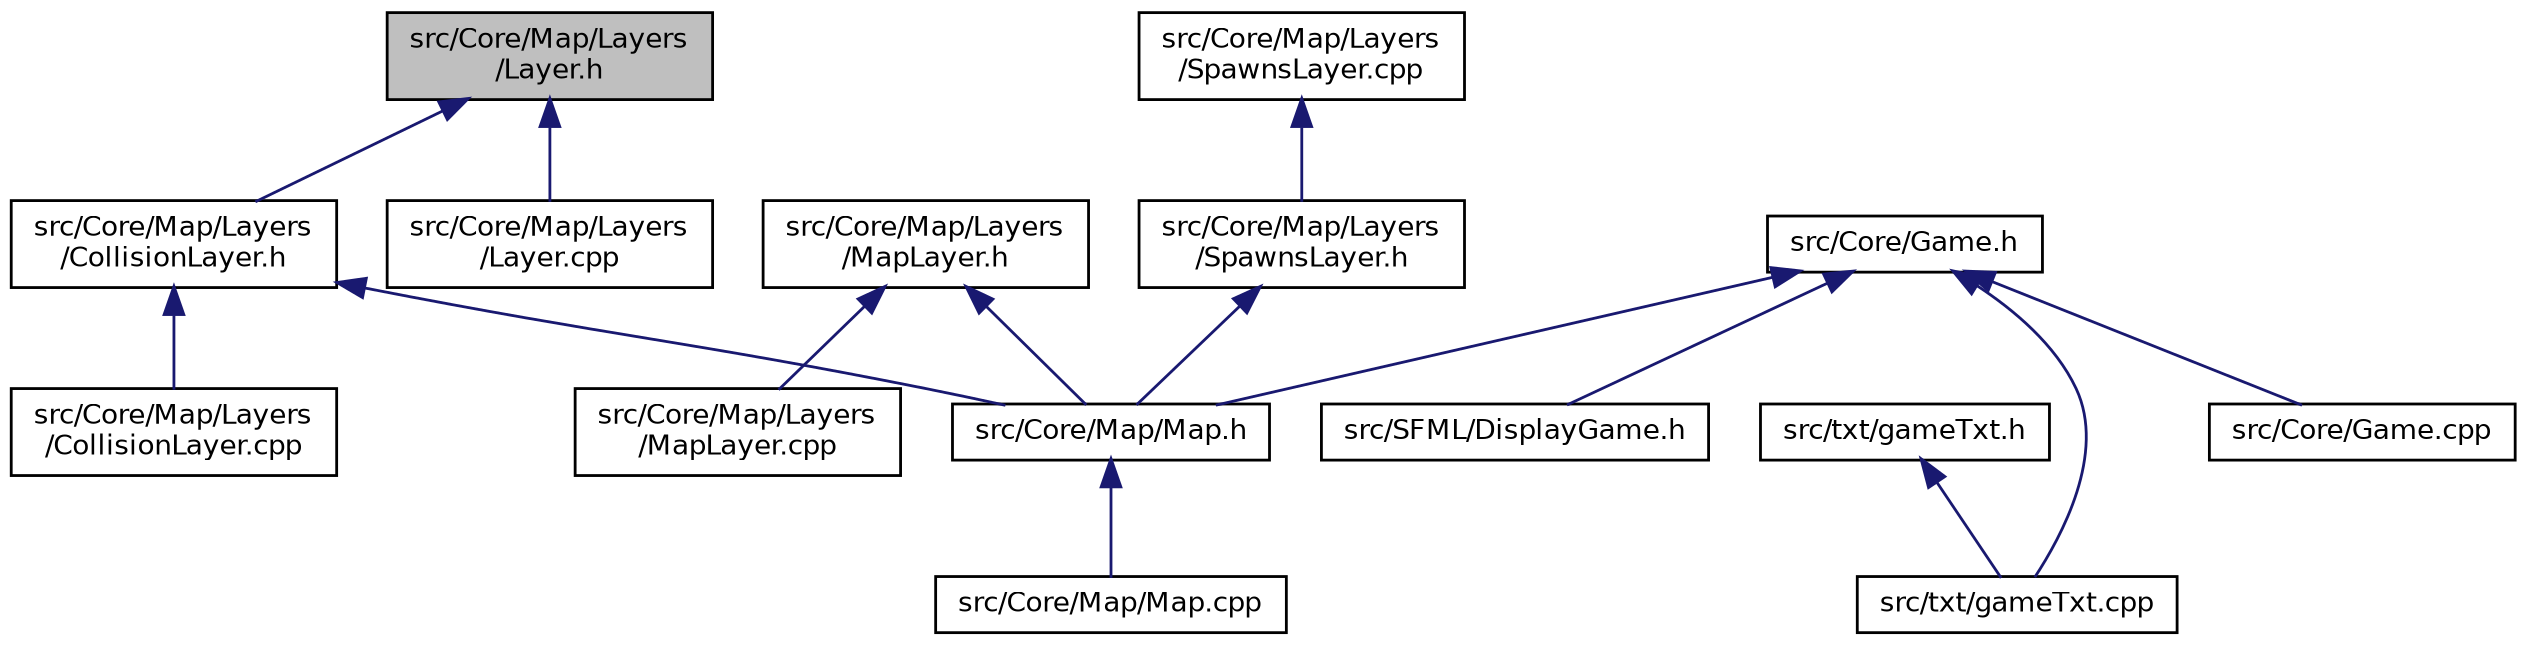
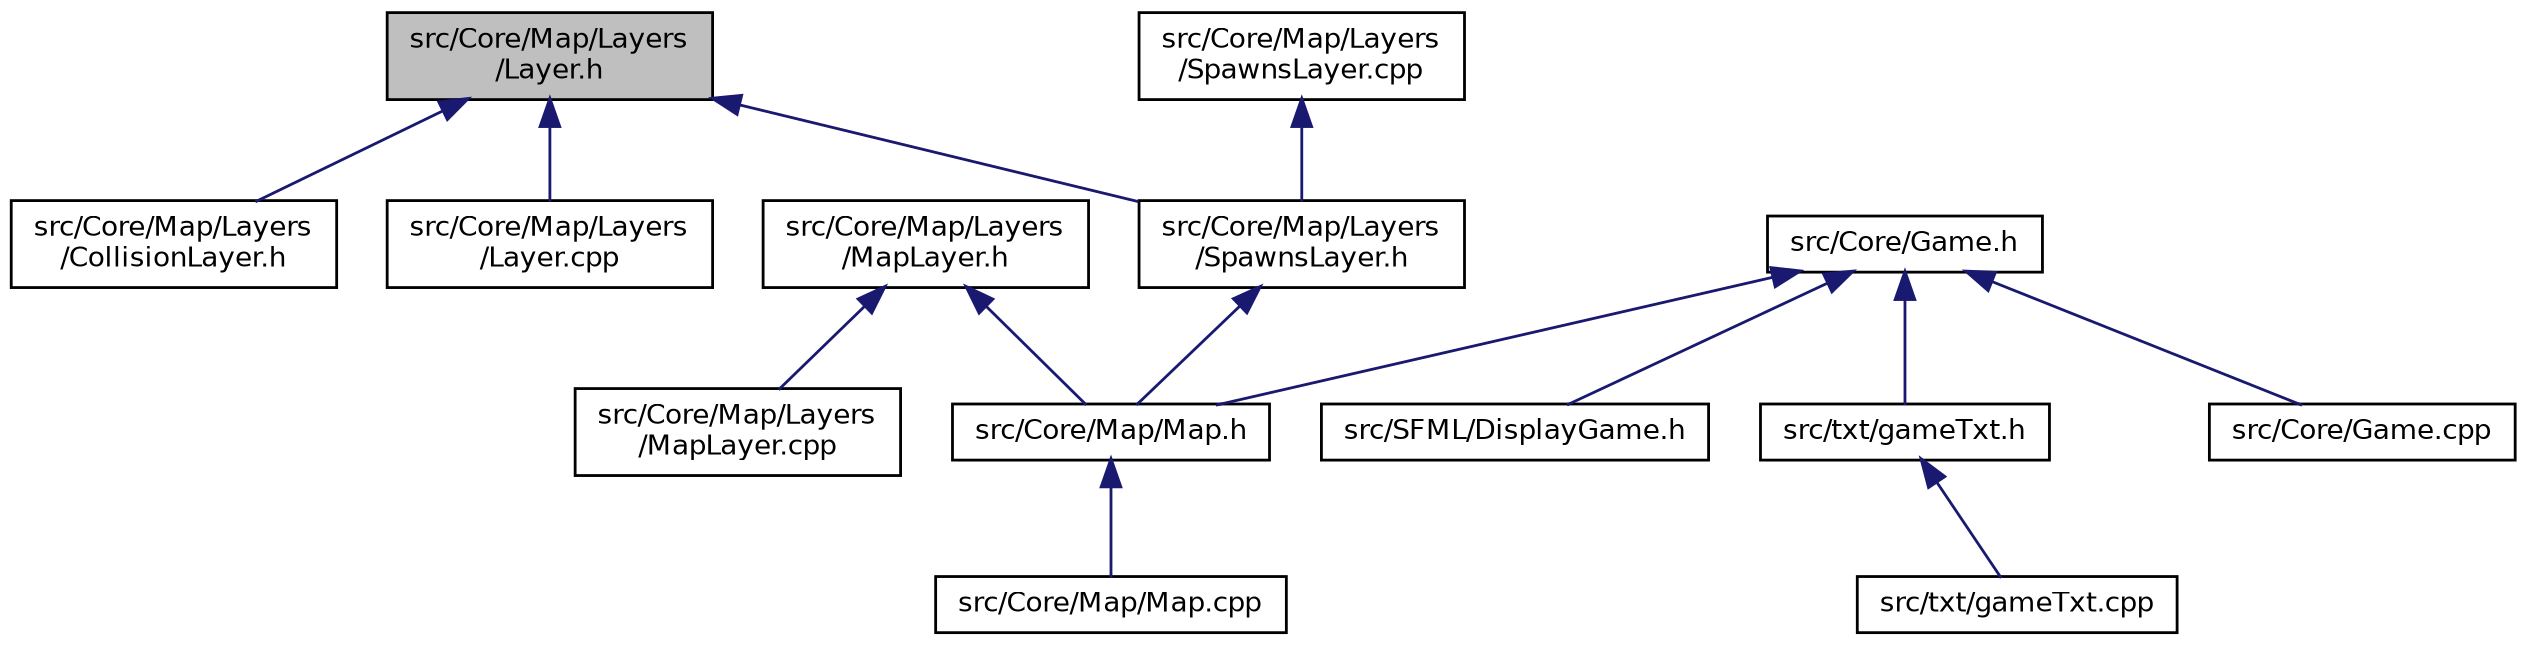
none -> (939, 153)
(686, 345) -> none
(2084, 416) -> (1905, 353)
(174, 432) -> none
